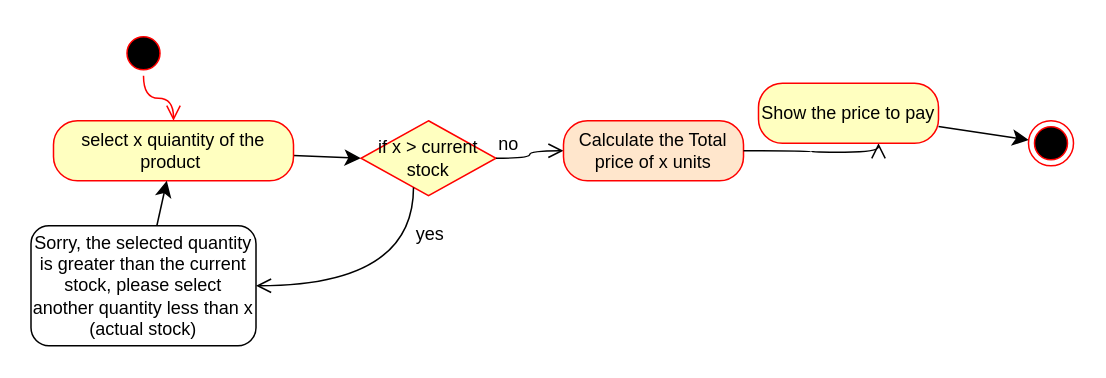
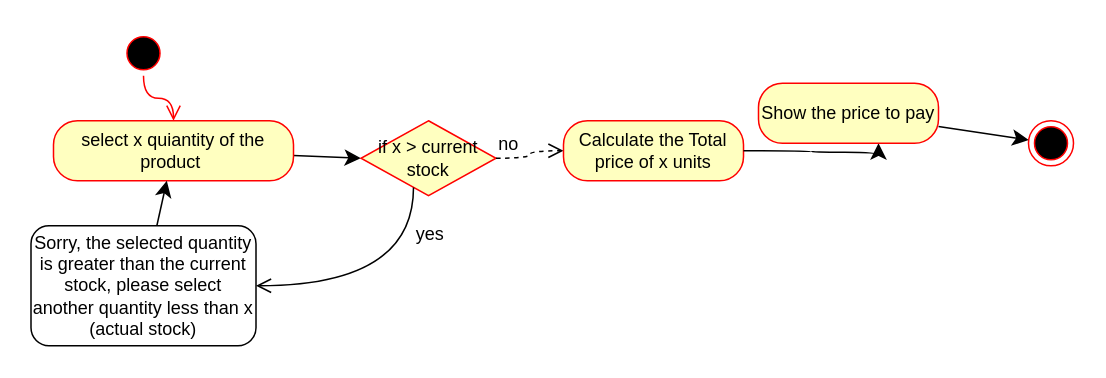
(653, 151) -> (653, 151)
(865, 151) -> (865, 153)
(528, 156) -> (528, 156)
